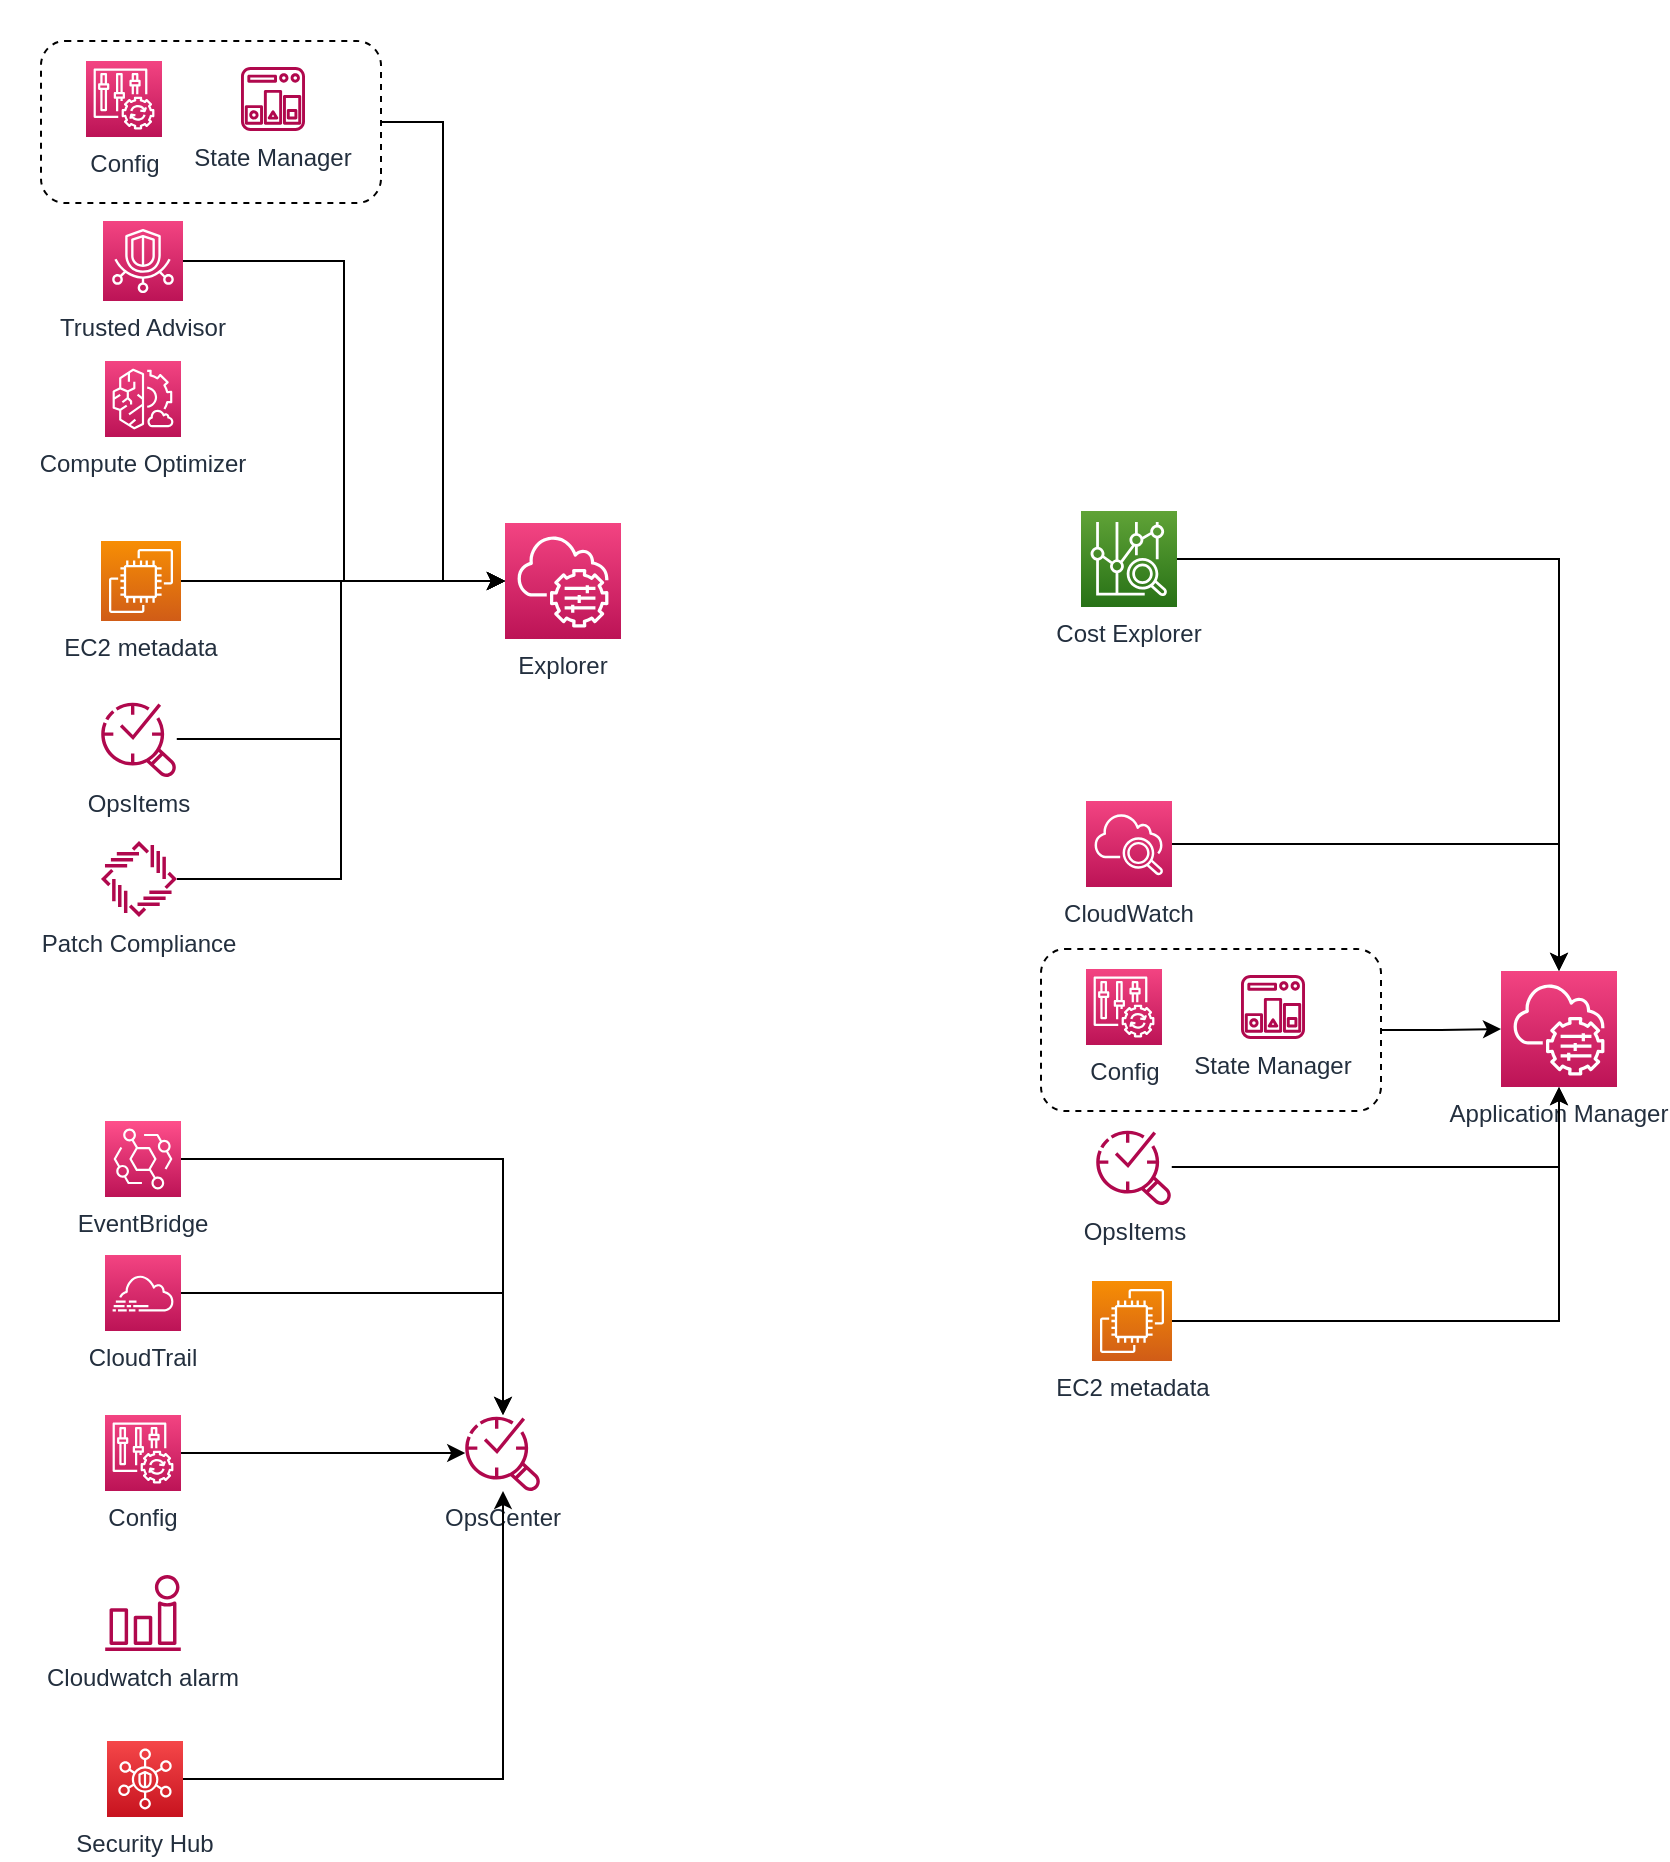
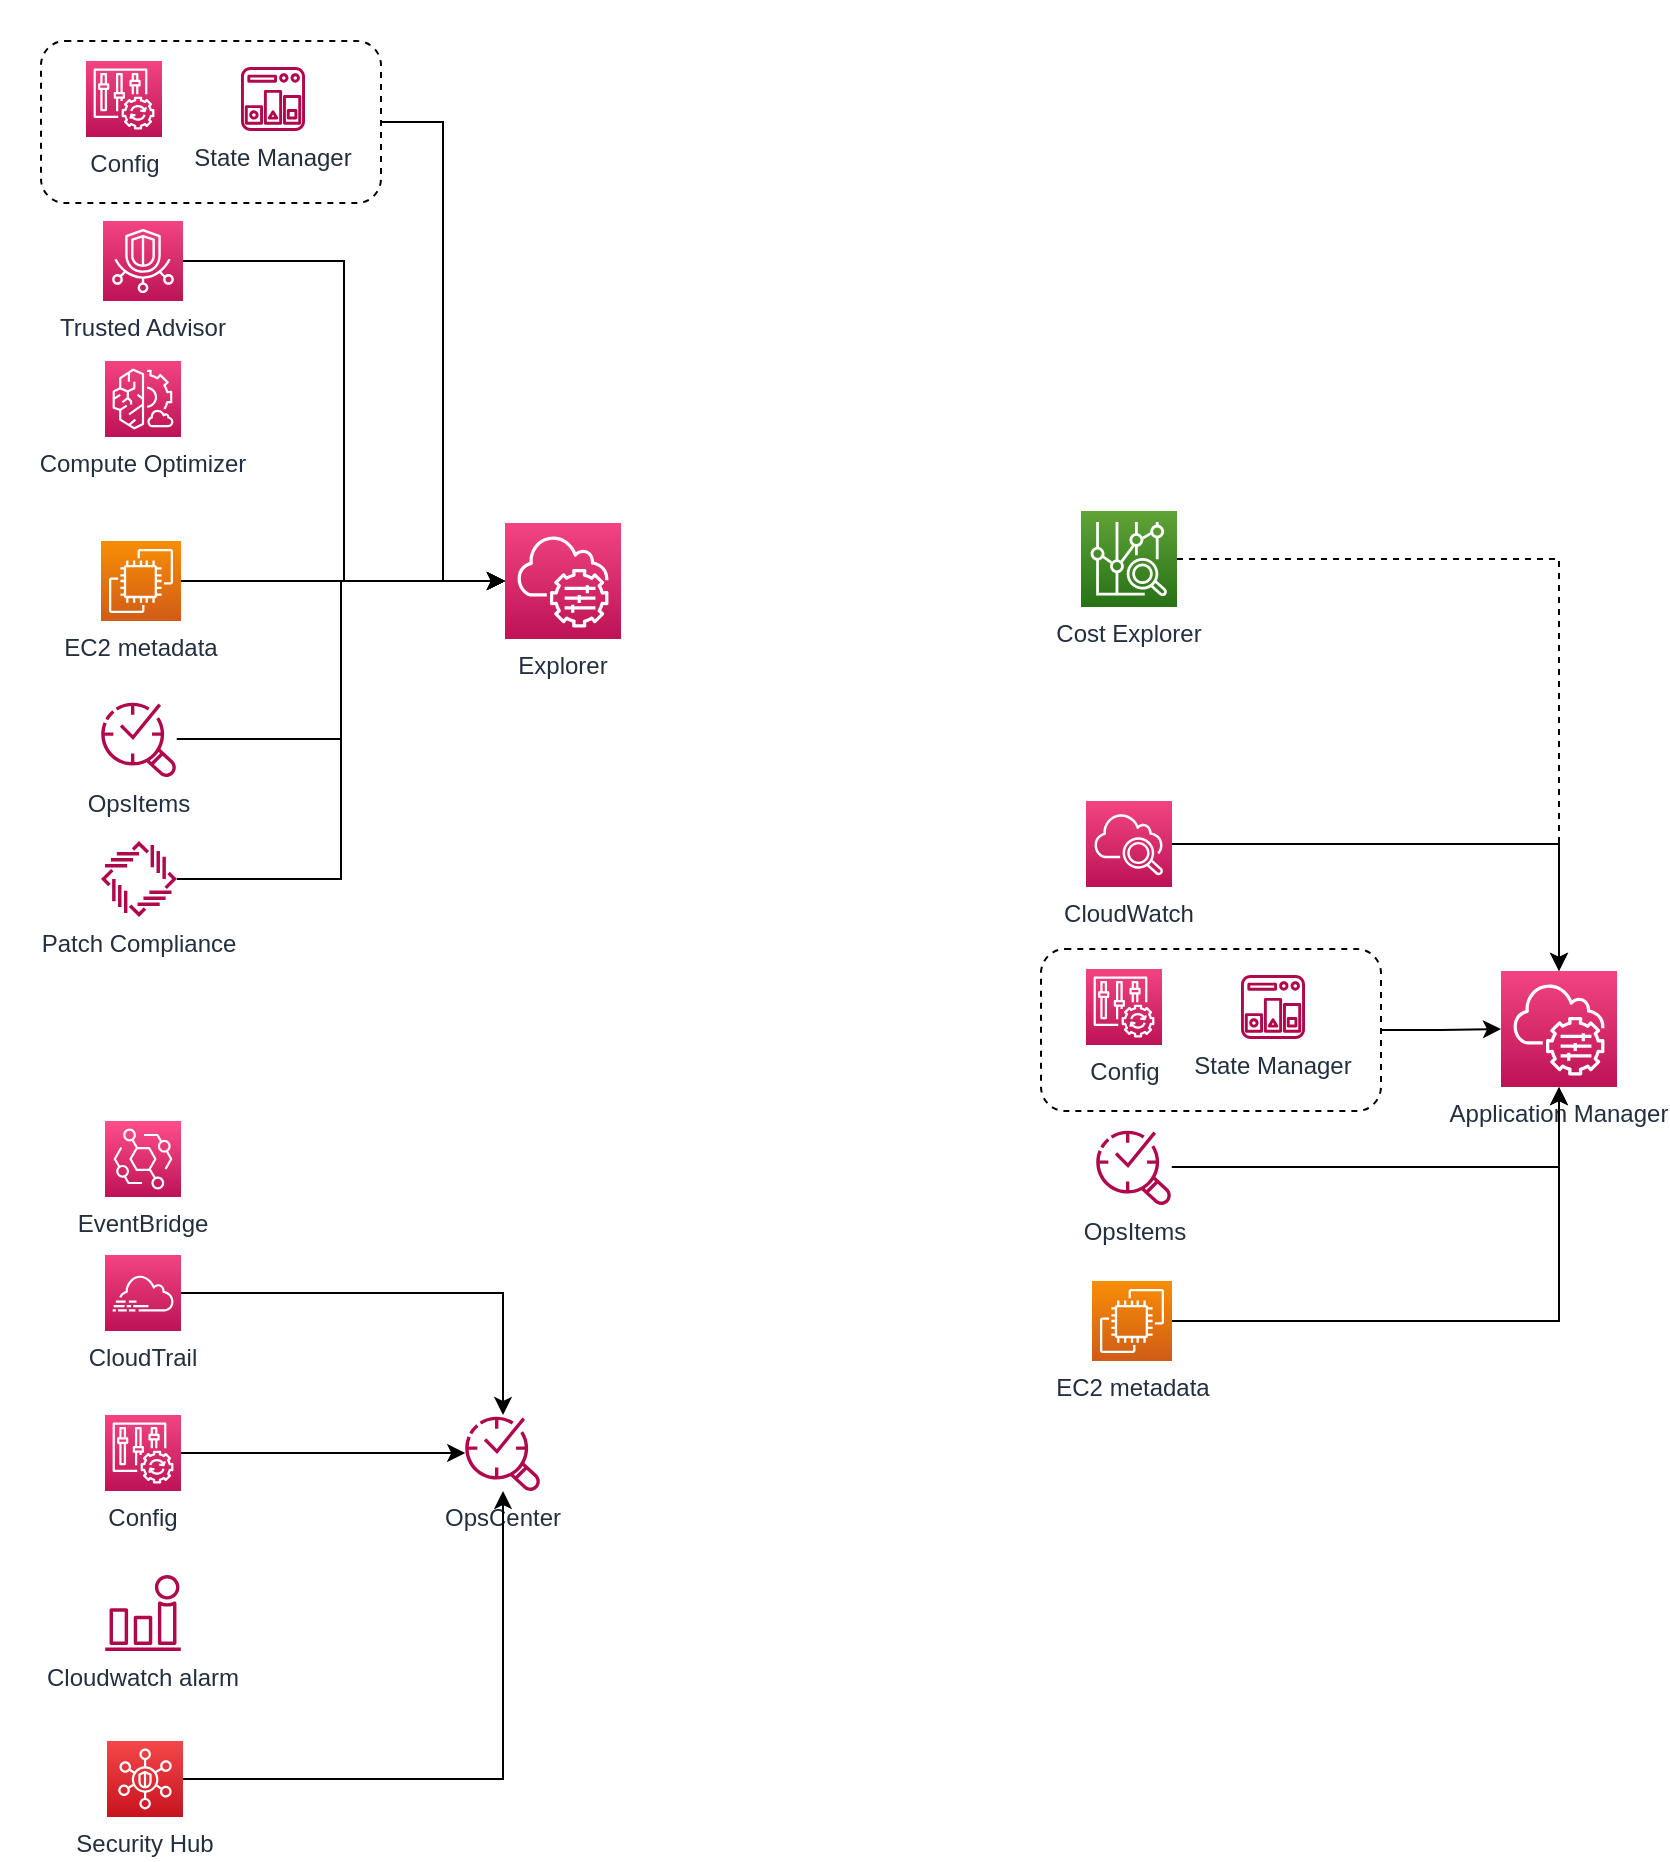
(1509, 559) -> (1509, 559)
(407, 1159) -> none
